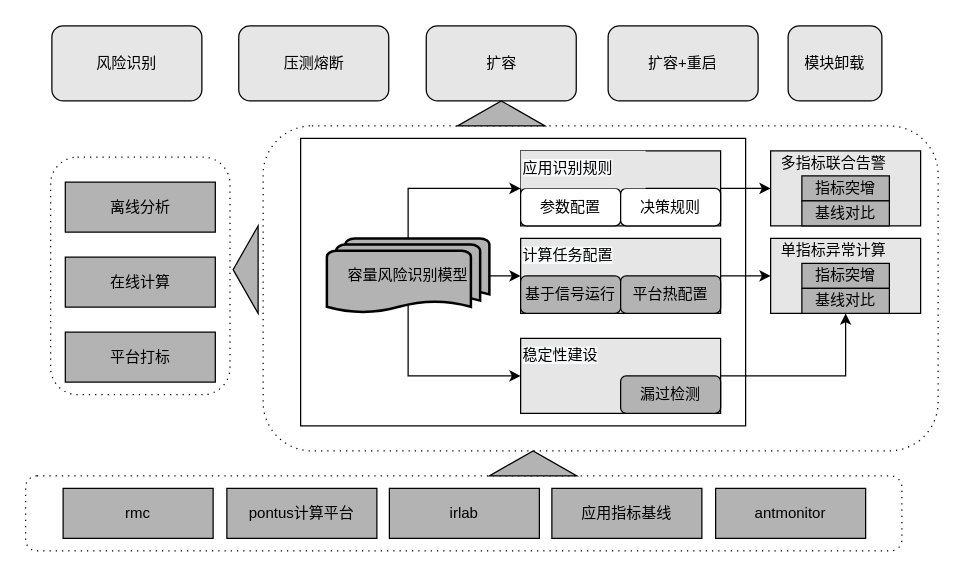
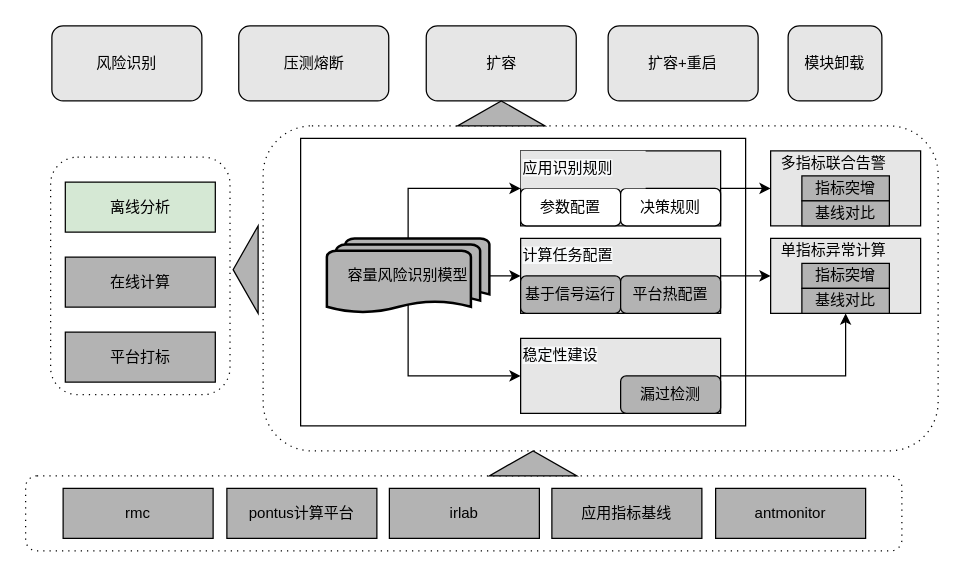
(140, 207) -> (140, 207)
